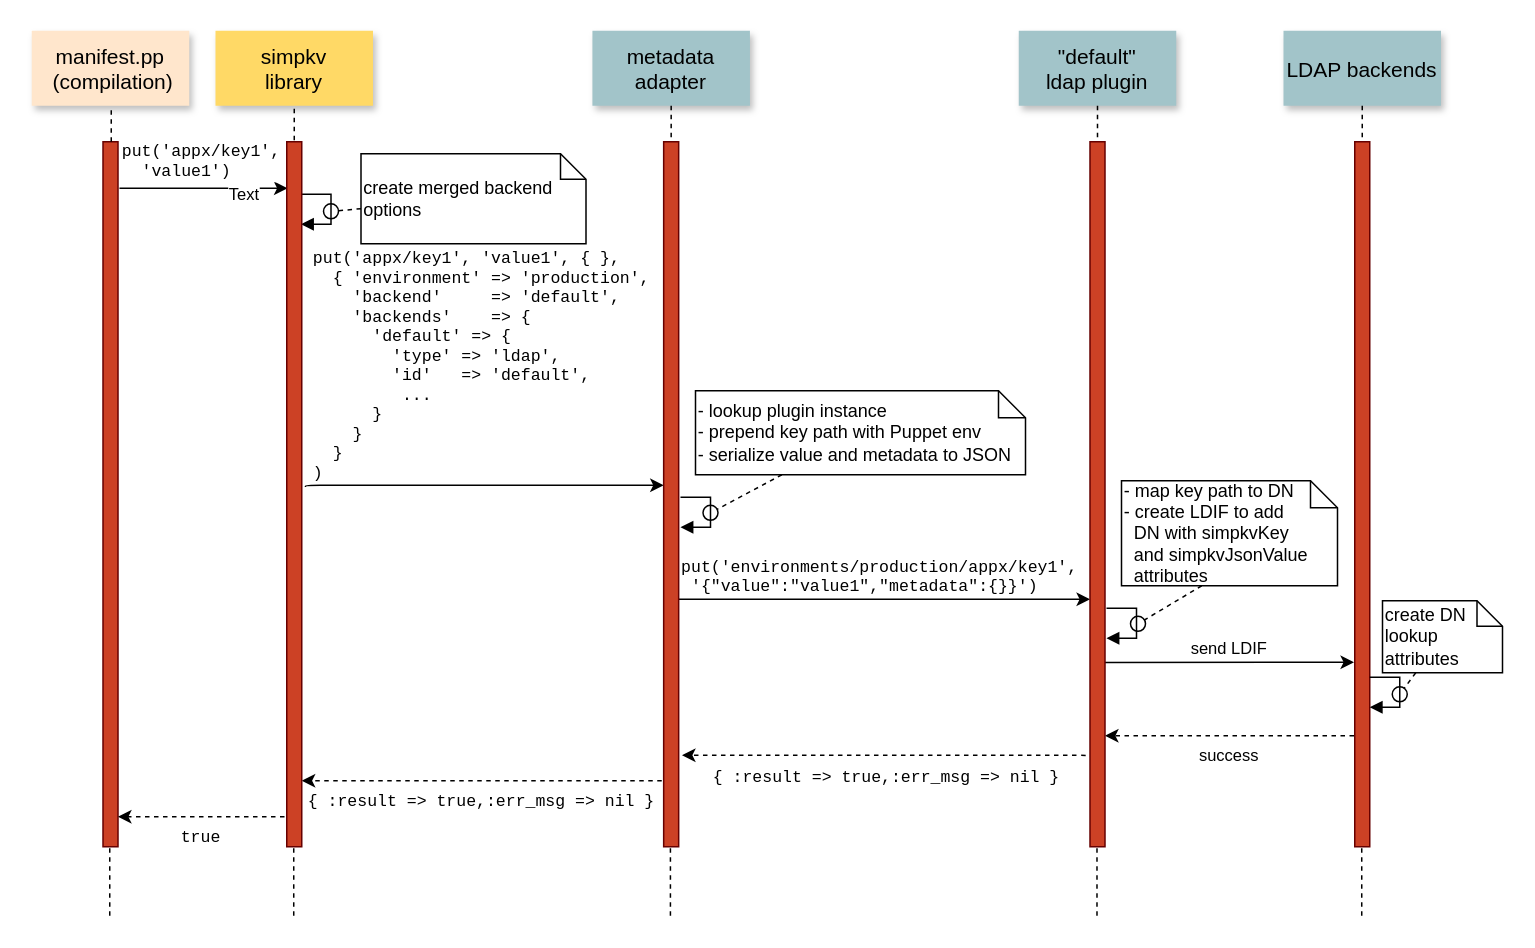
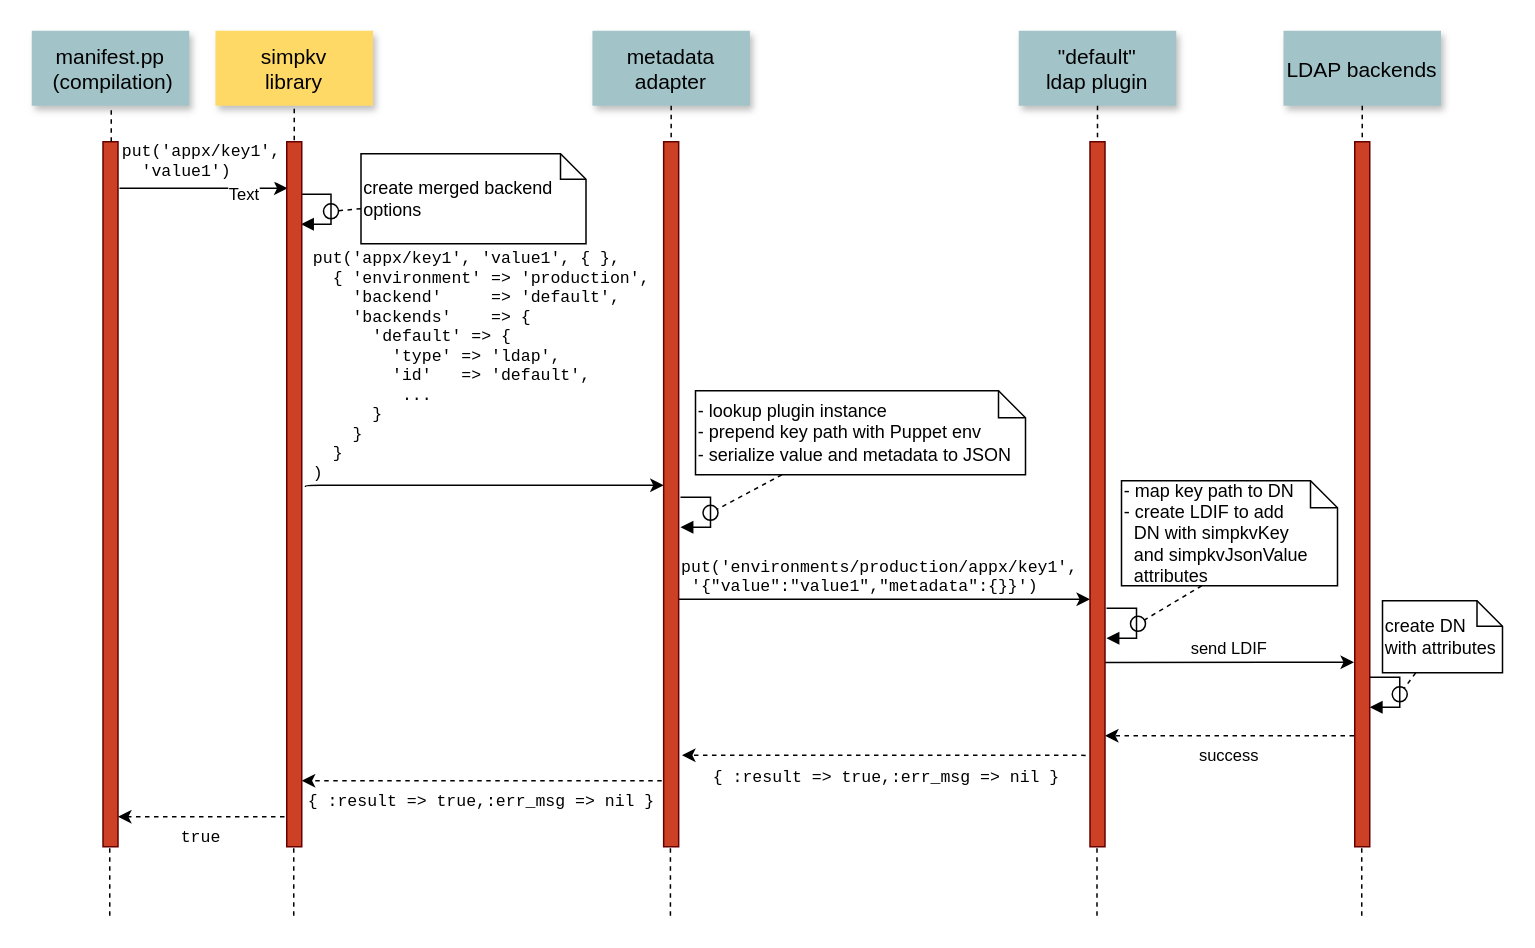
(110, 68) -> (110, 68)
(1444, 637) -> (1444, 637)
